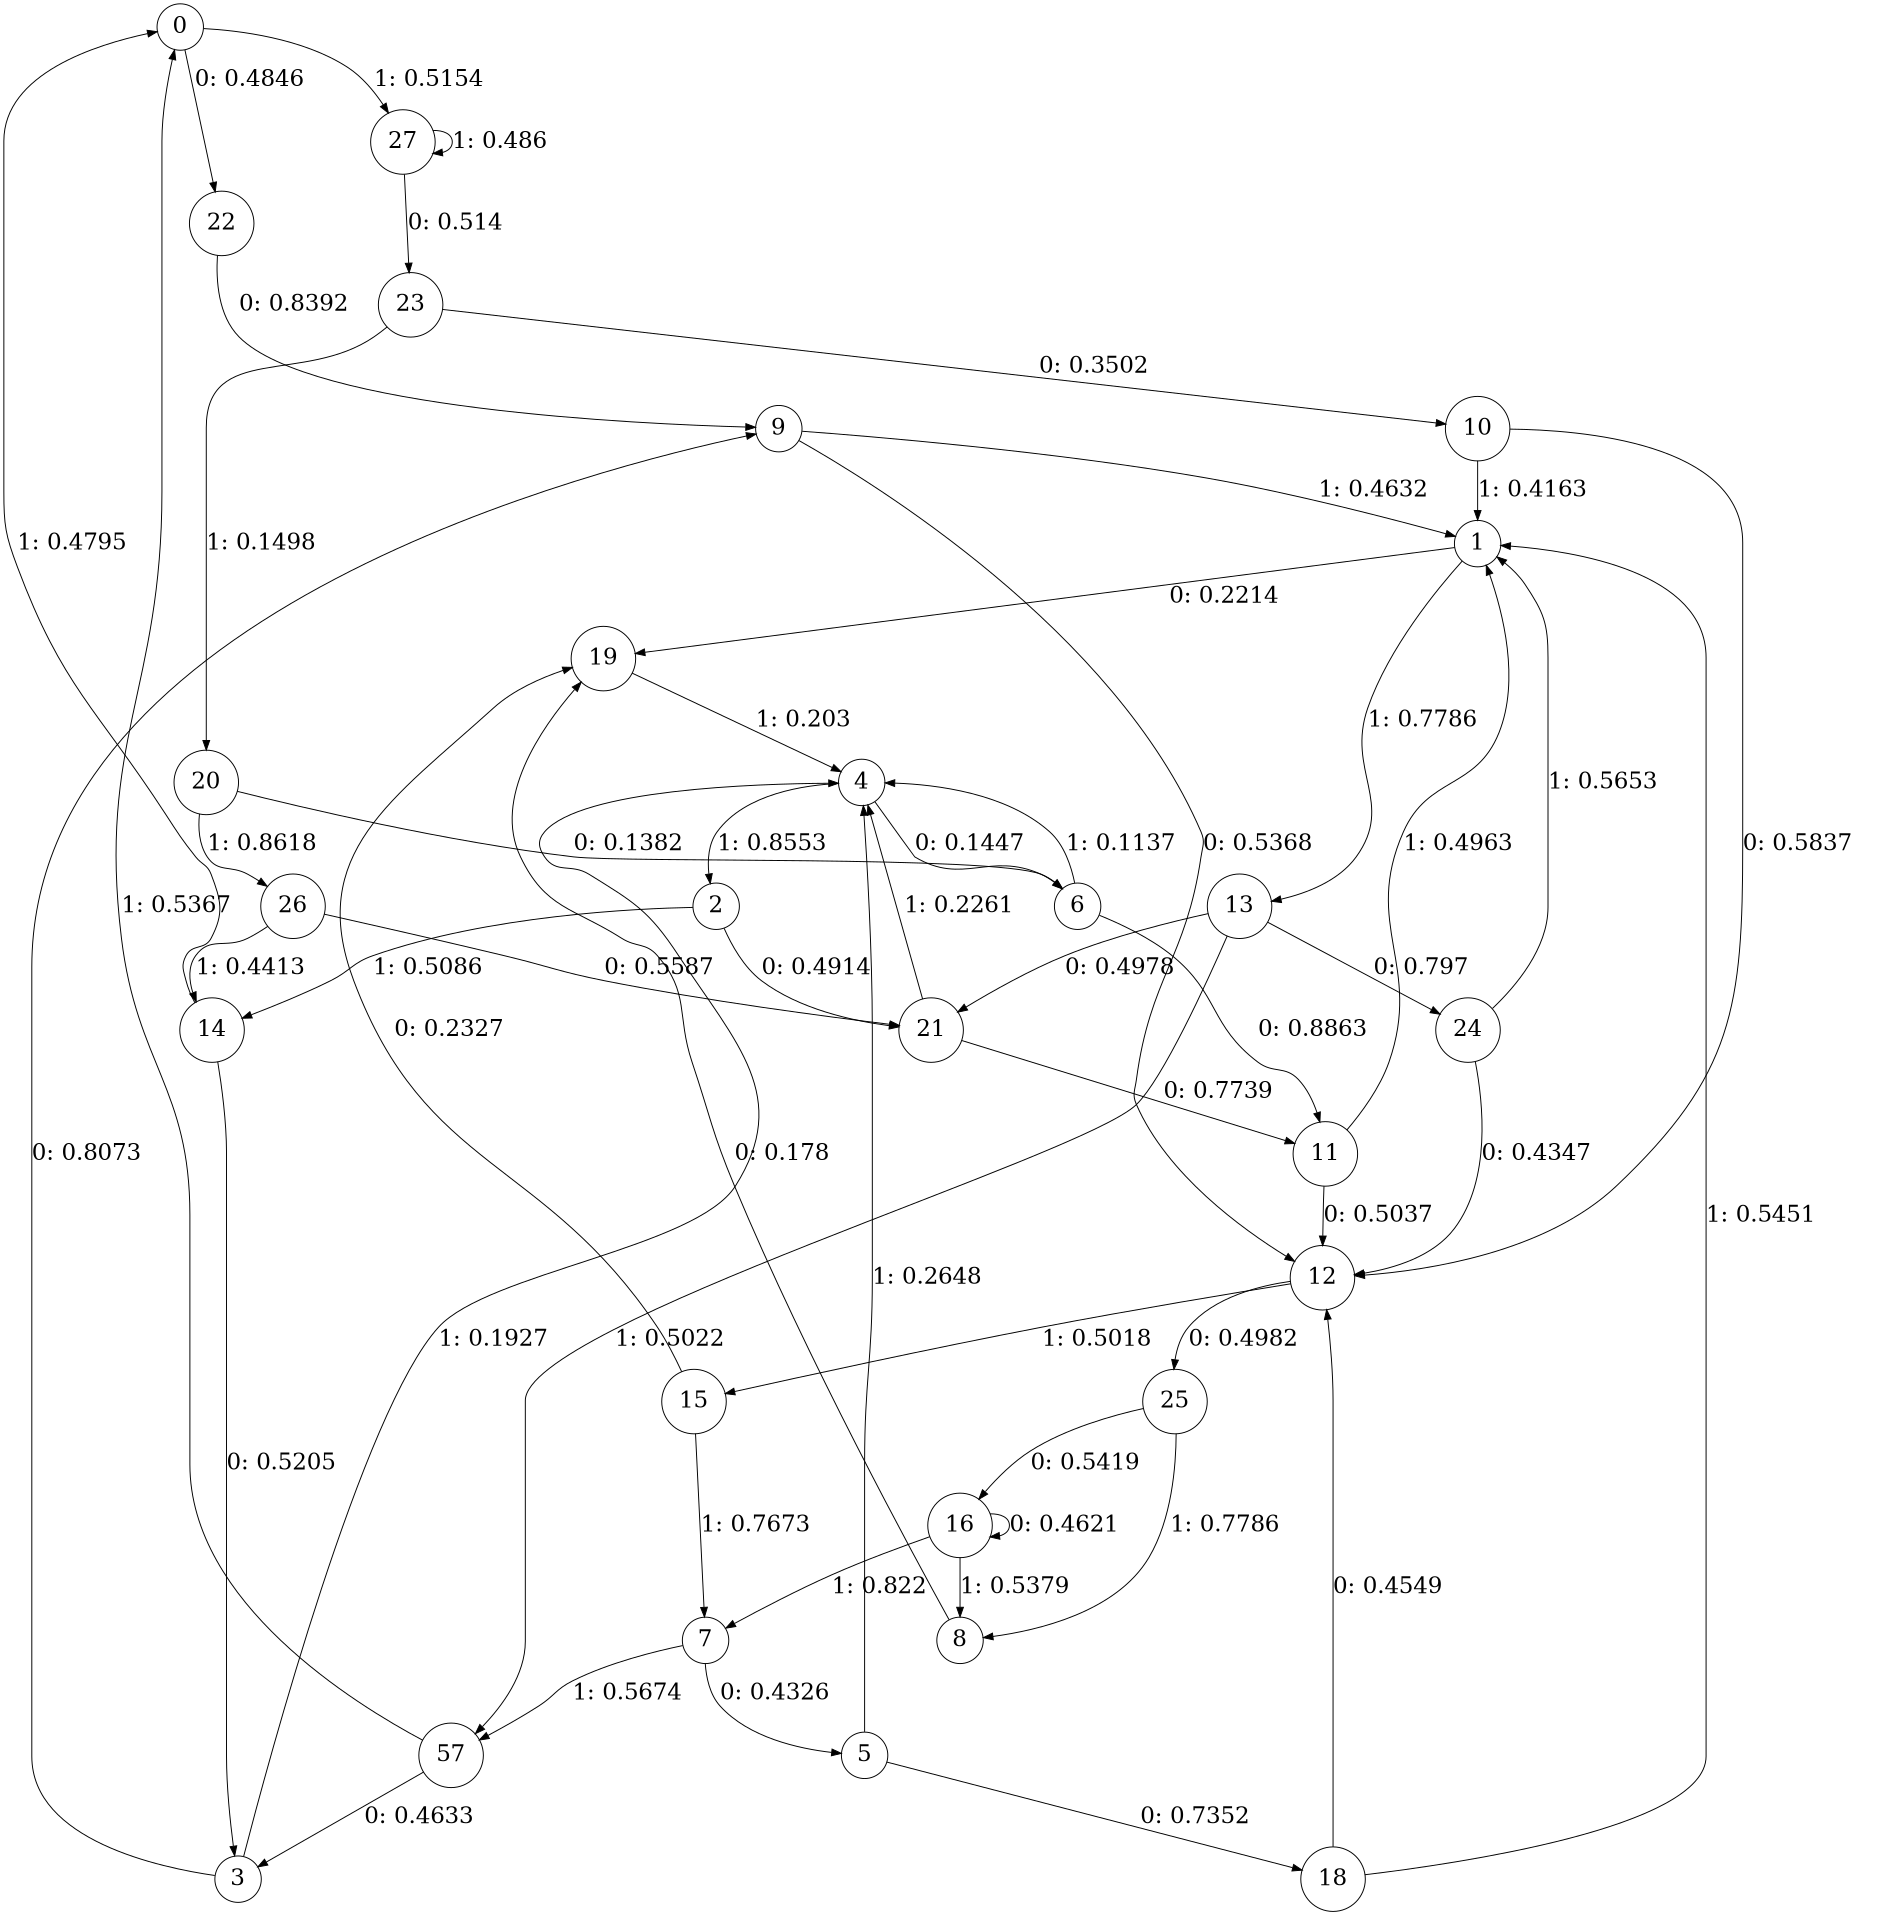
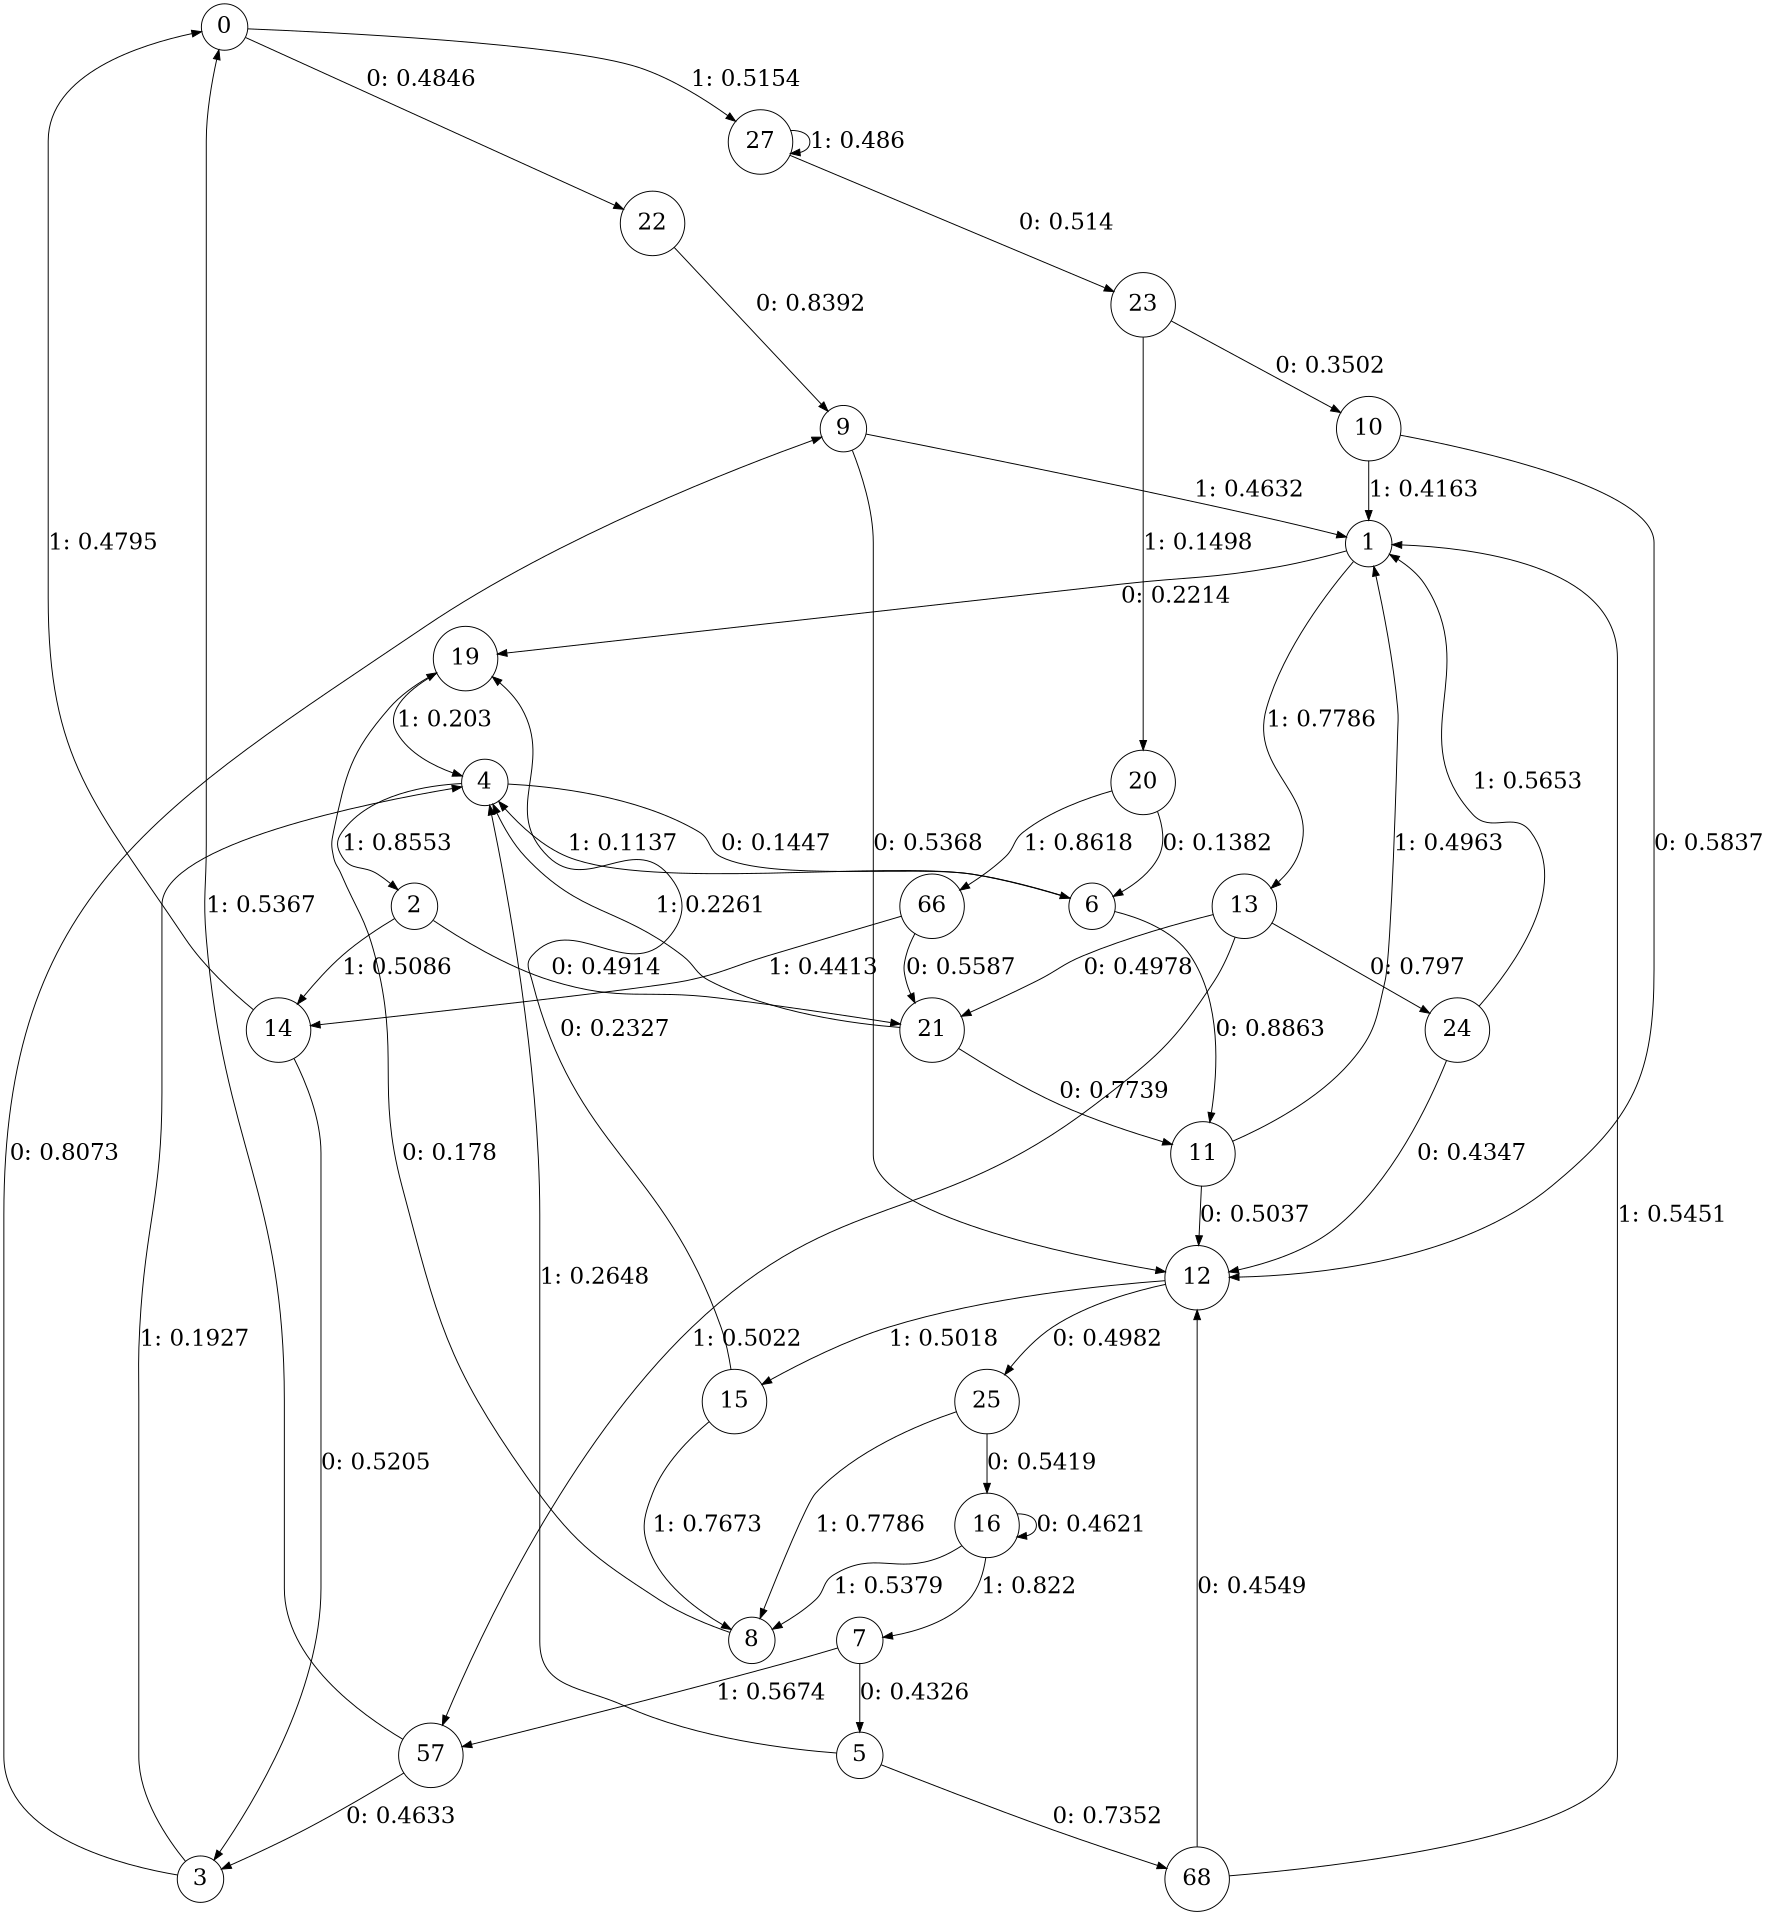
(293, 906) -> (932, 906)
(700, 1521) -> (644, 1529)
(1333, 1879) -> (1197, 1879)
